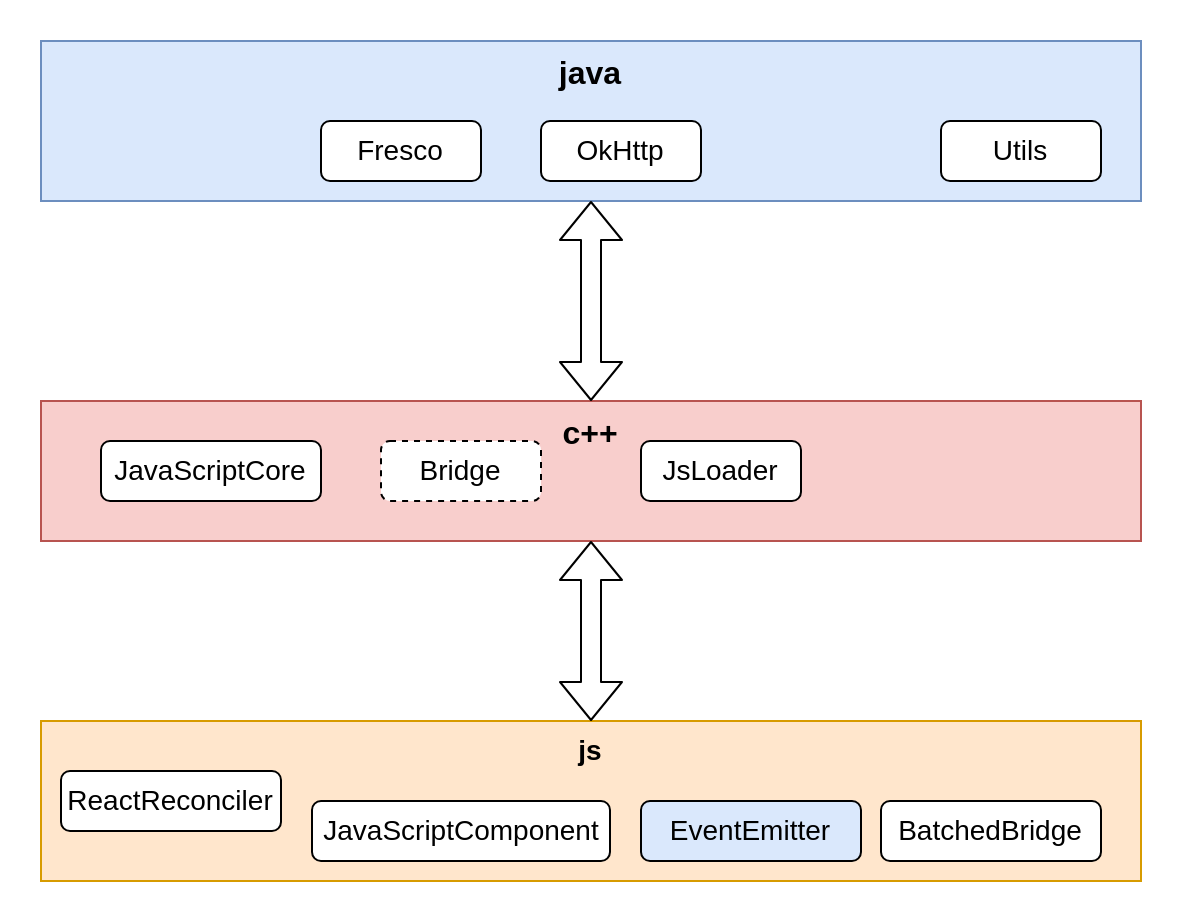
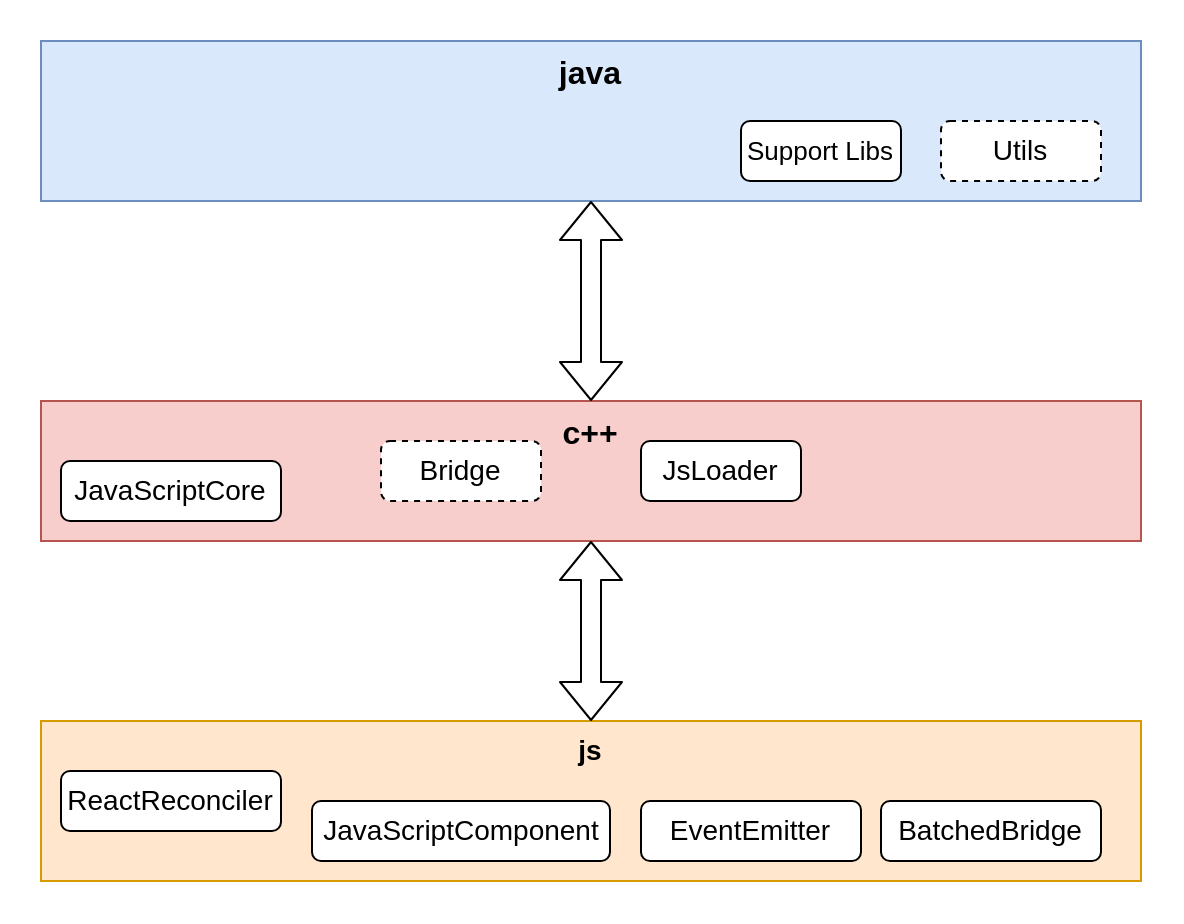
(401, 151) -> none
(621, 151) -> none
none -> (821, 151)
(1021, 151) -> (1021, 151)
(211, 471) -> (171, 491)
(751, 831) -> (751, 831)
